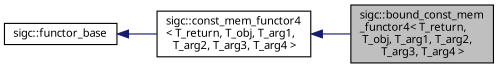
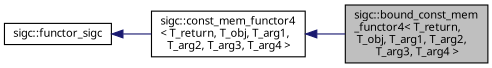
(61, 34) -> (58, 34)
